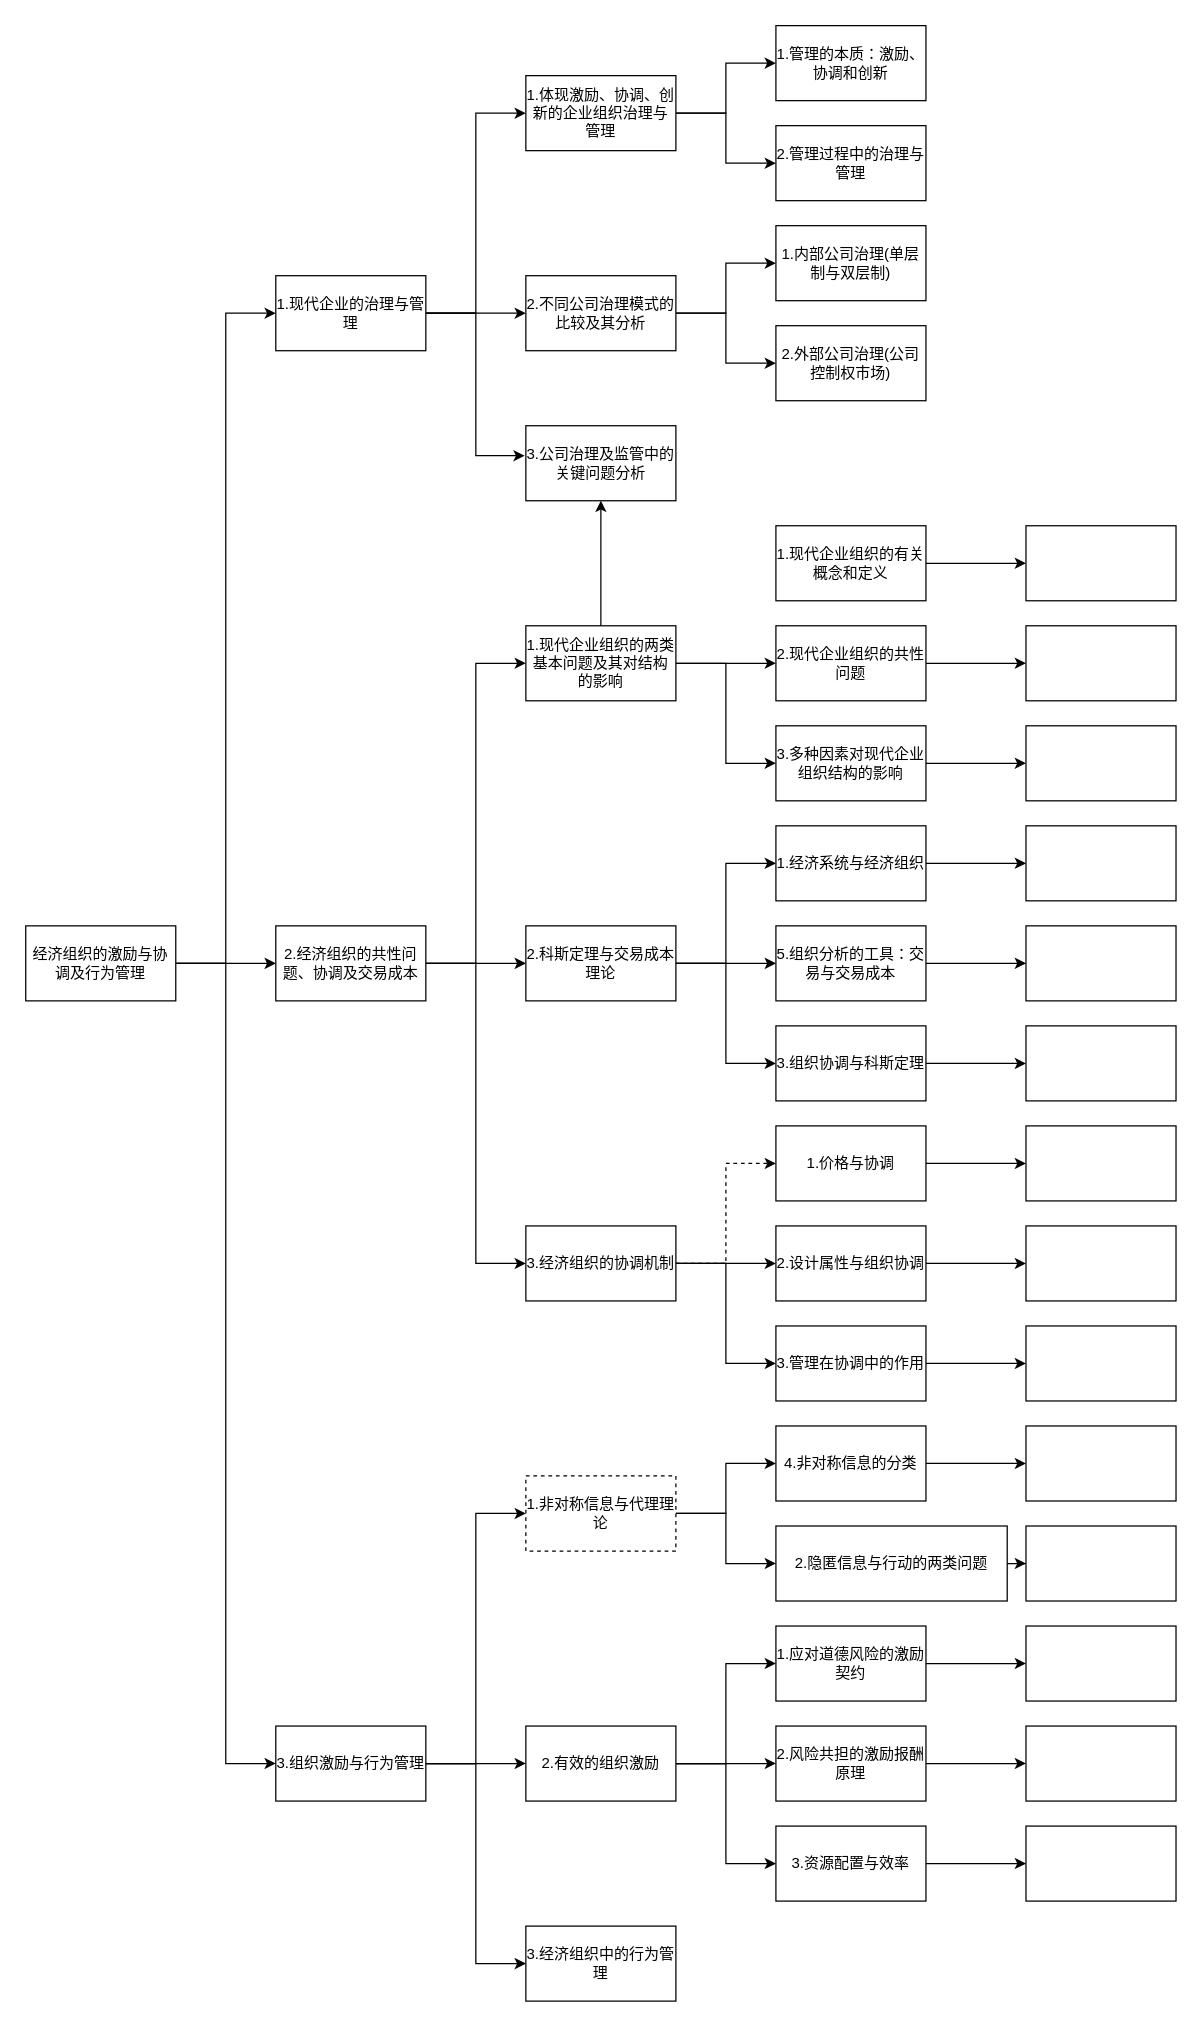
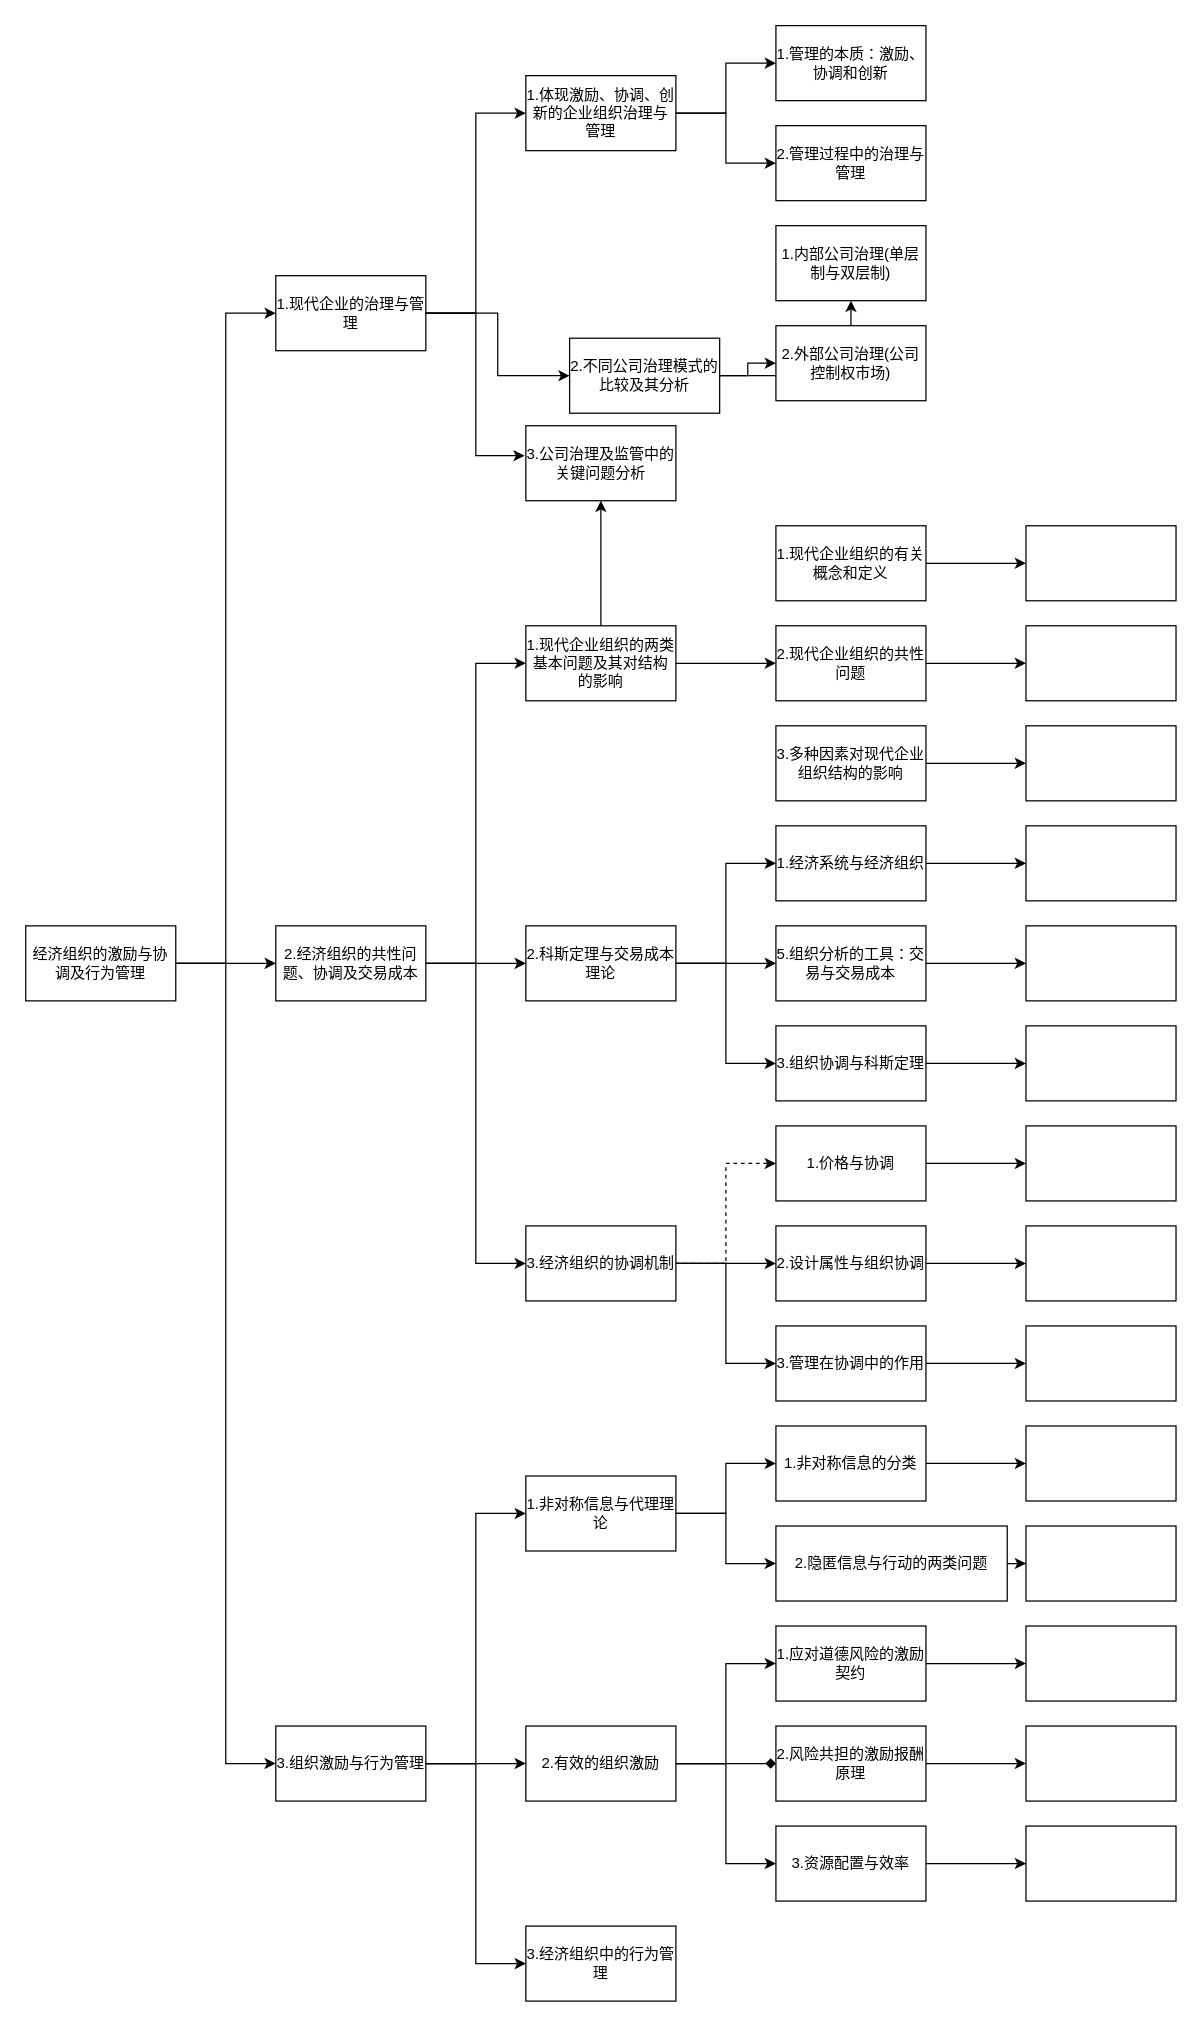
(601, 313) -> (644, 376)
(726, 735) -> none
(851, 1463) -> (851, 1463)
(601, 1513) -> (601, 1513)
(766, 1763) -> (765, 1763)
